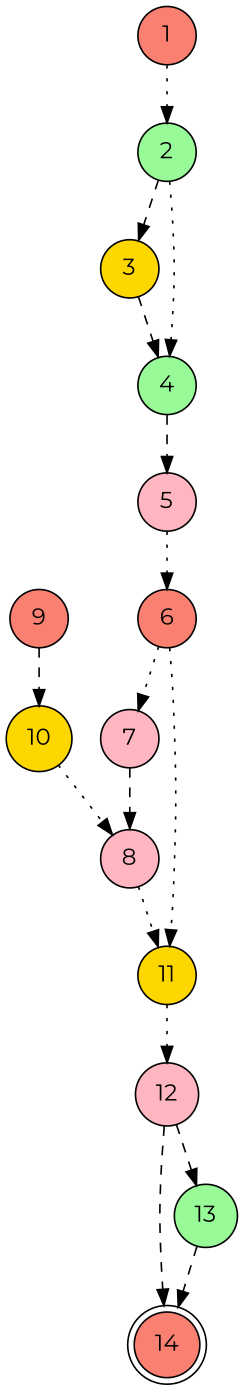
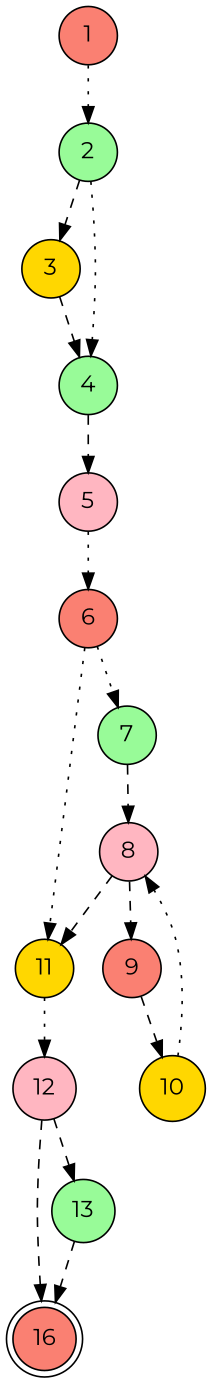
(130, 739) -> (127, 735)
none -> (130, 902)
(146, 909) -> (91, 904)
(167, 1345) -> (45, 1339)
